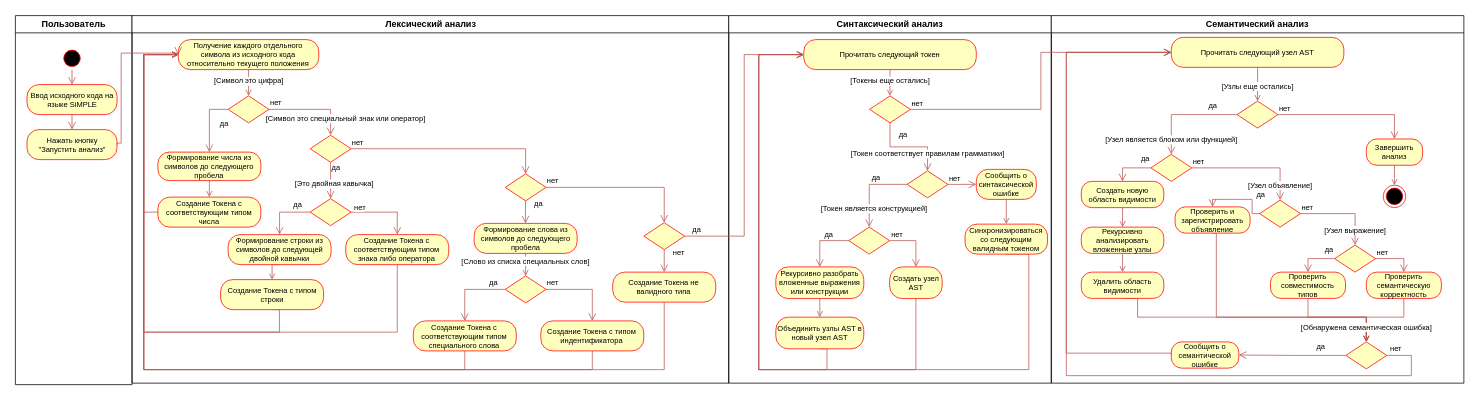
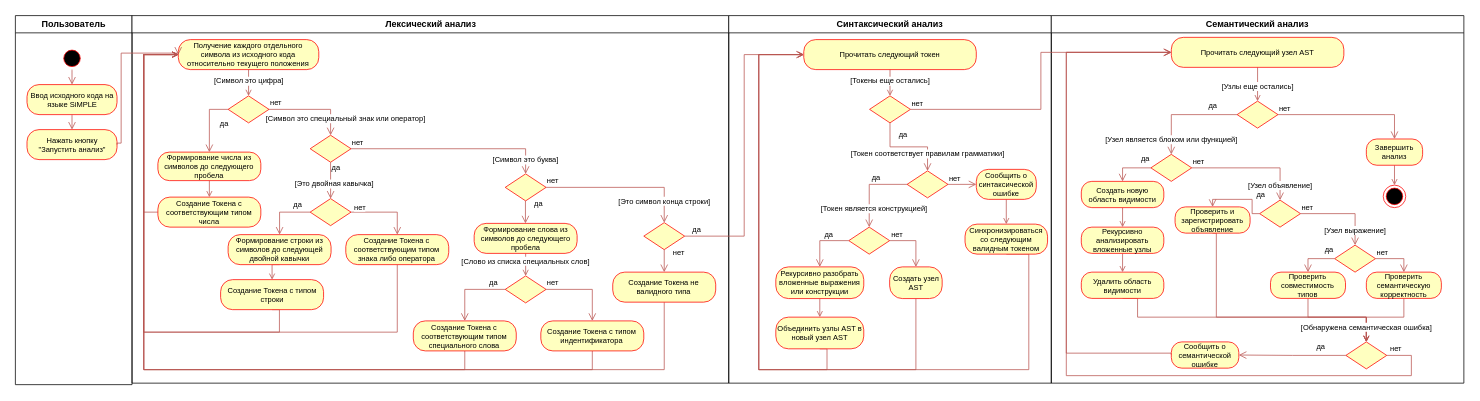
none -> (526, 159)
none -> (664, 201)
